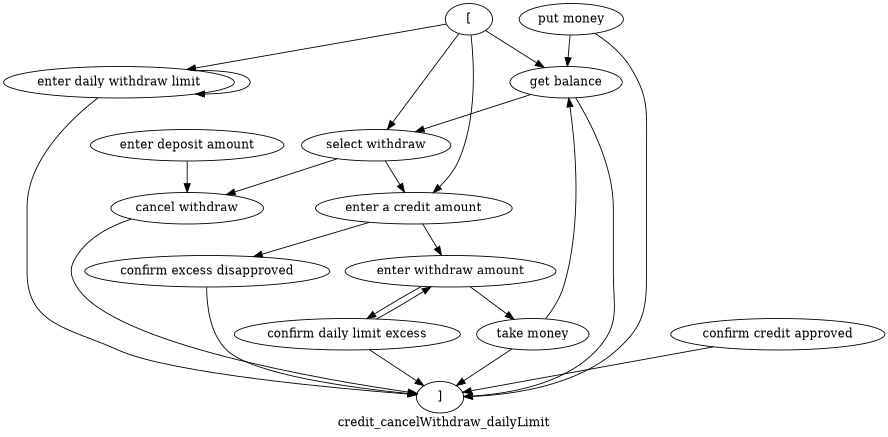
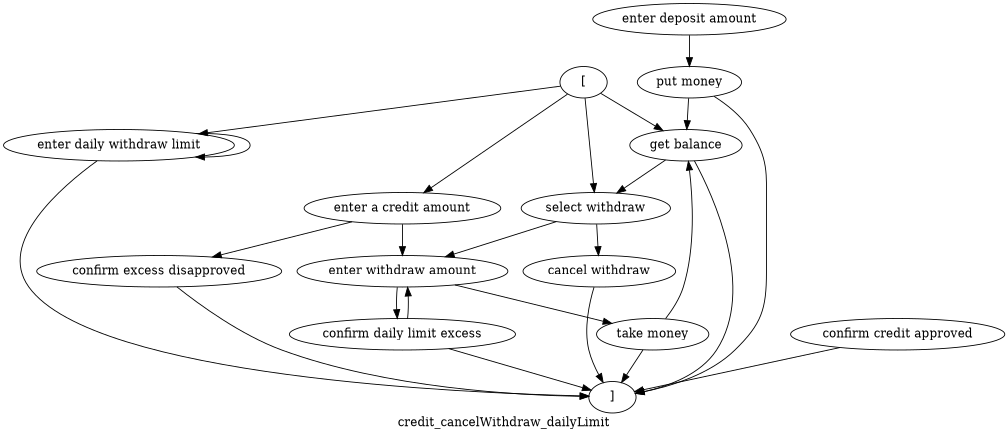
(187, 172) -> (689, 46)
(393, 173) -> (505, 238)
